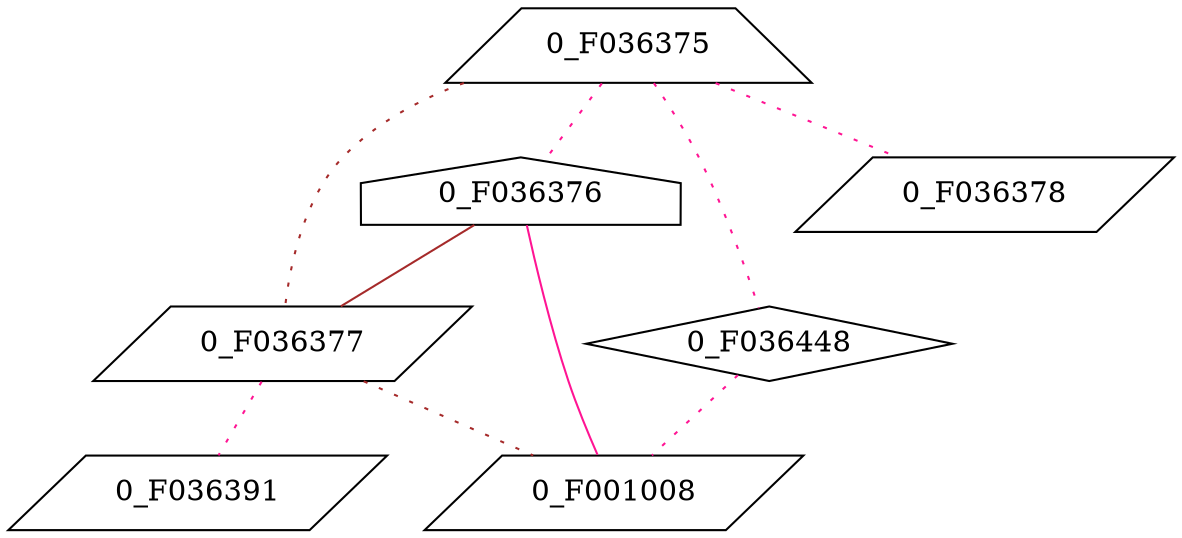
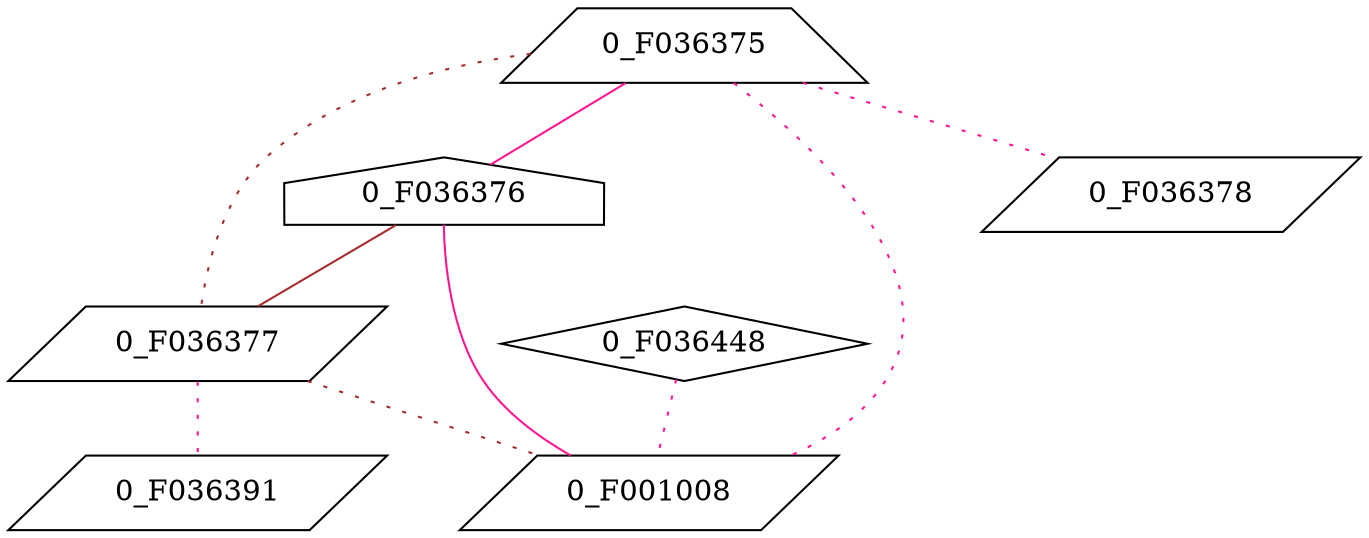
(573, 122) -> (558, 124)
(715, 192) -> (891, 265)
